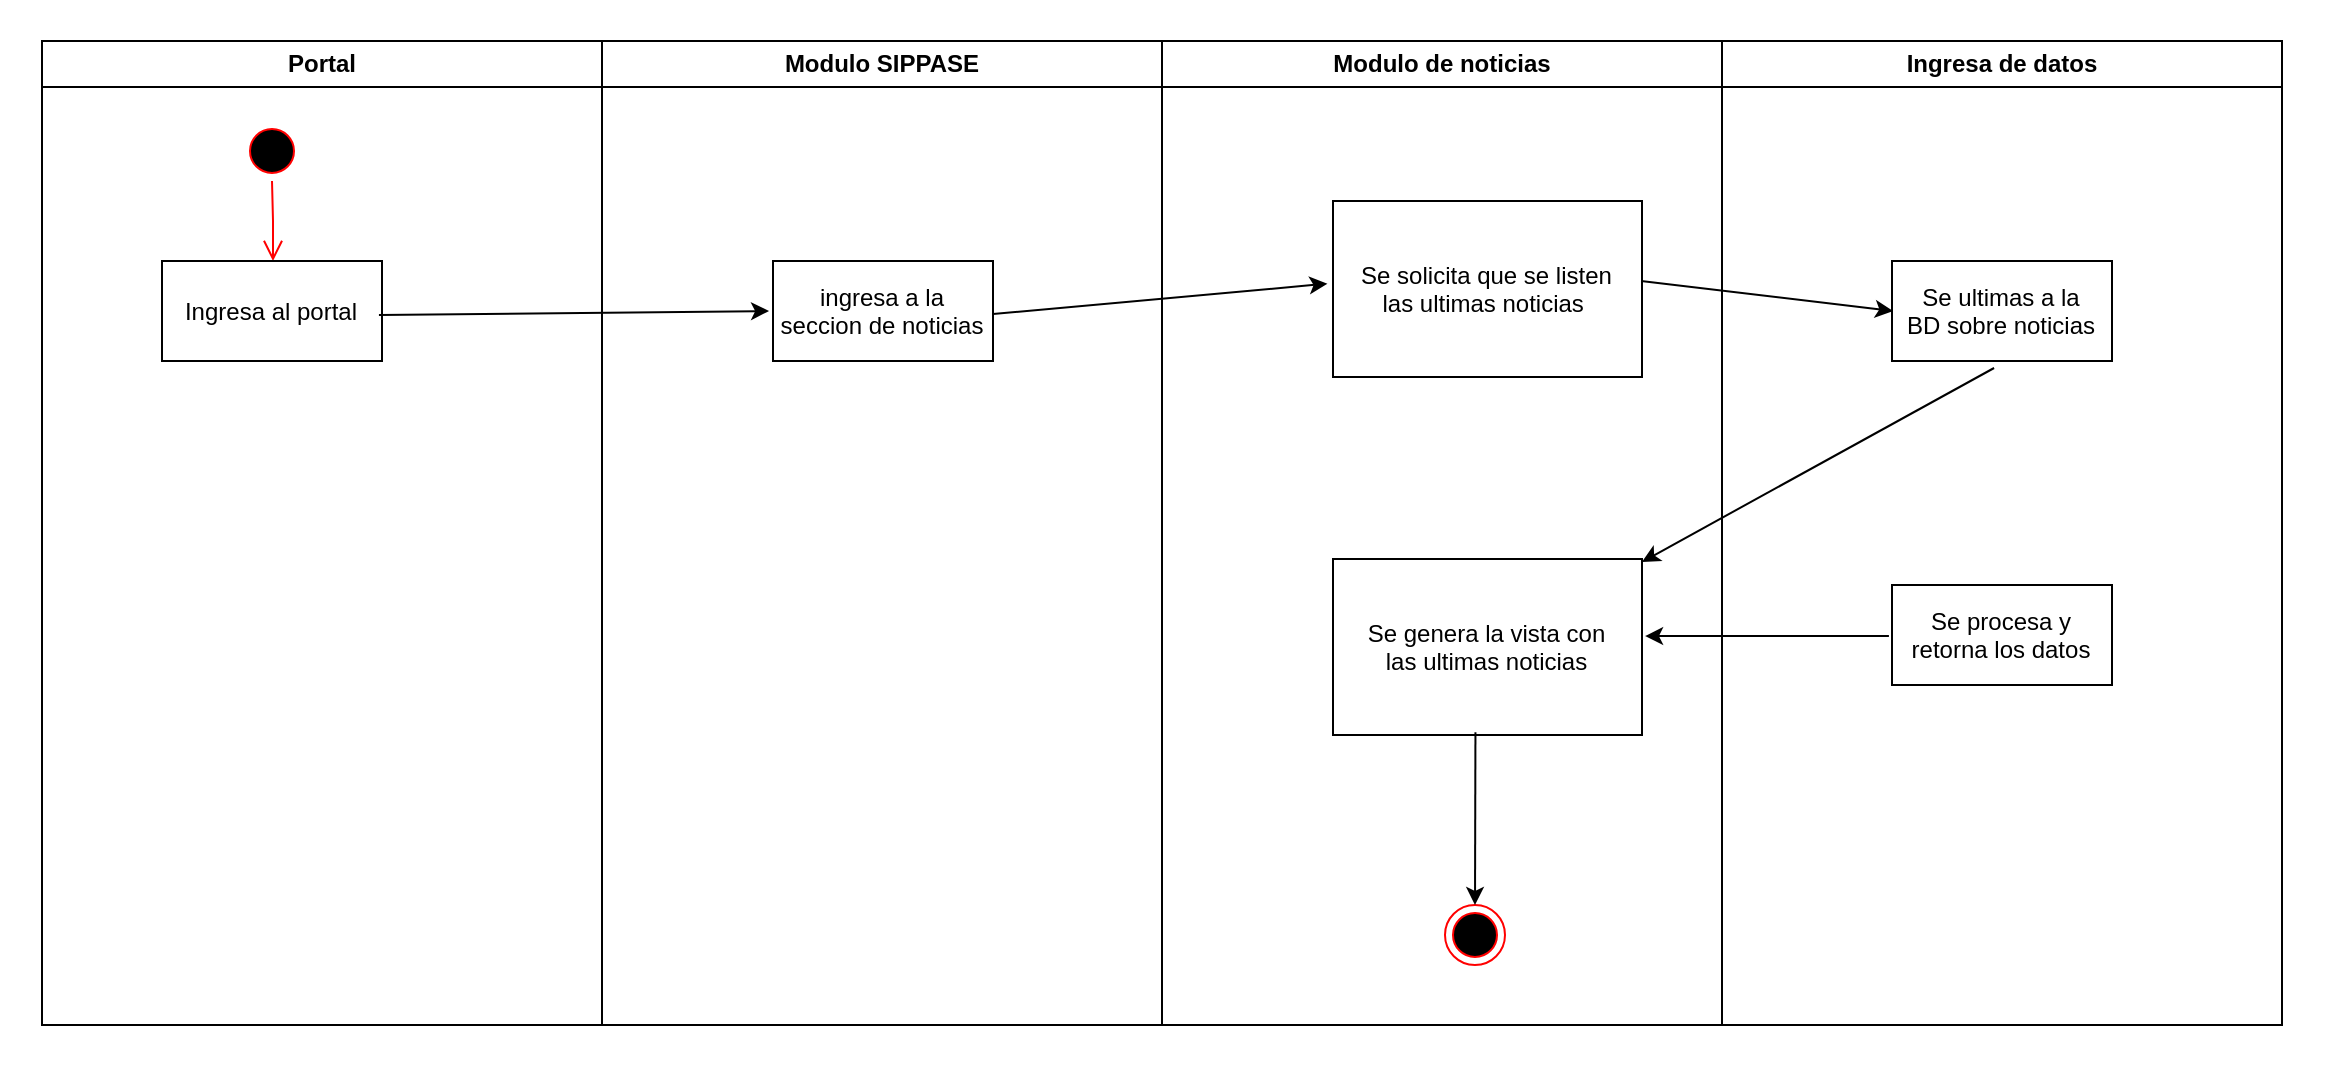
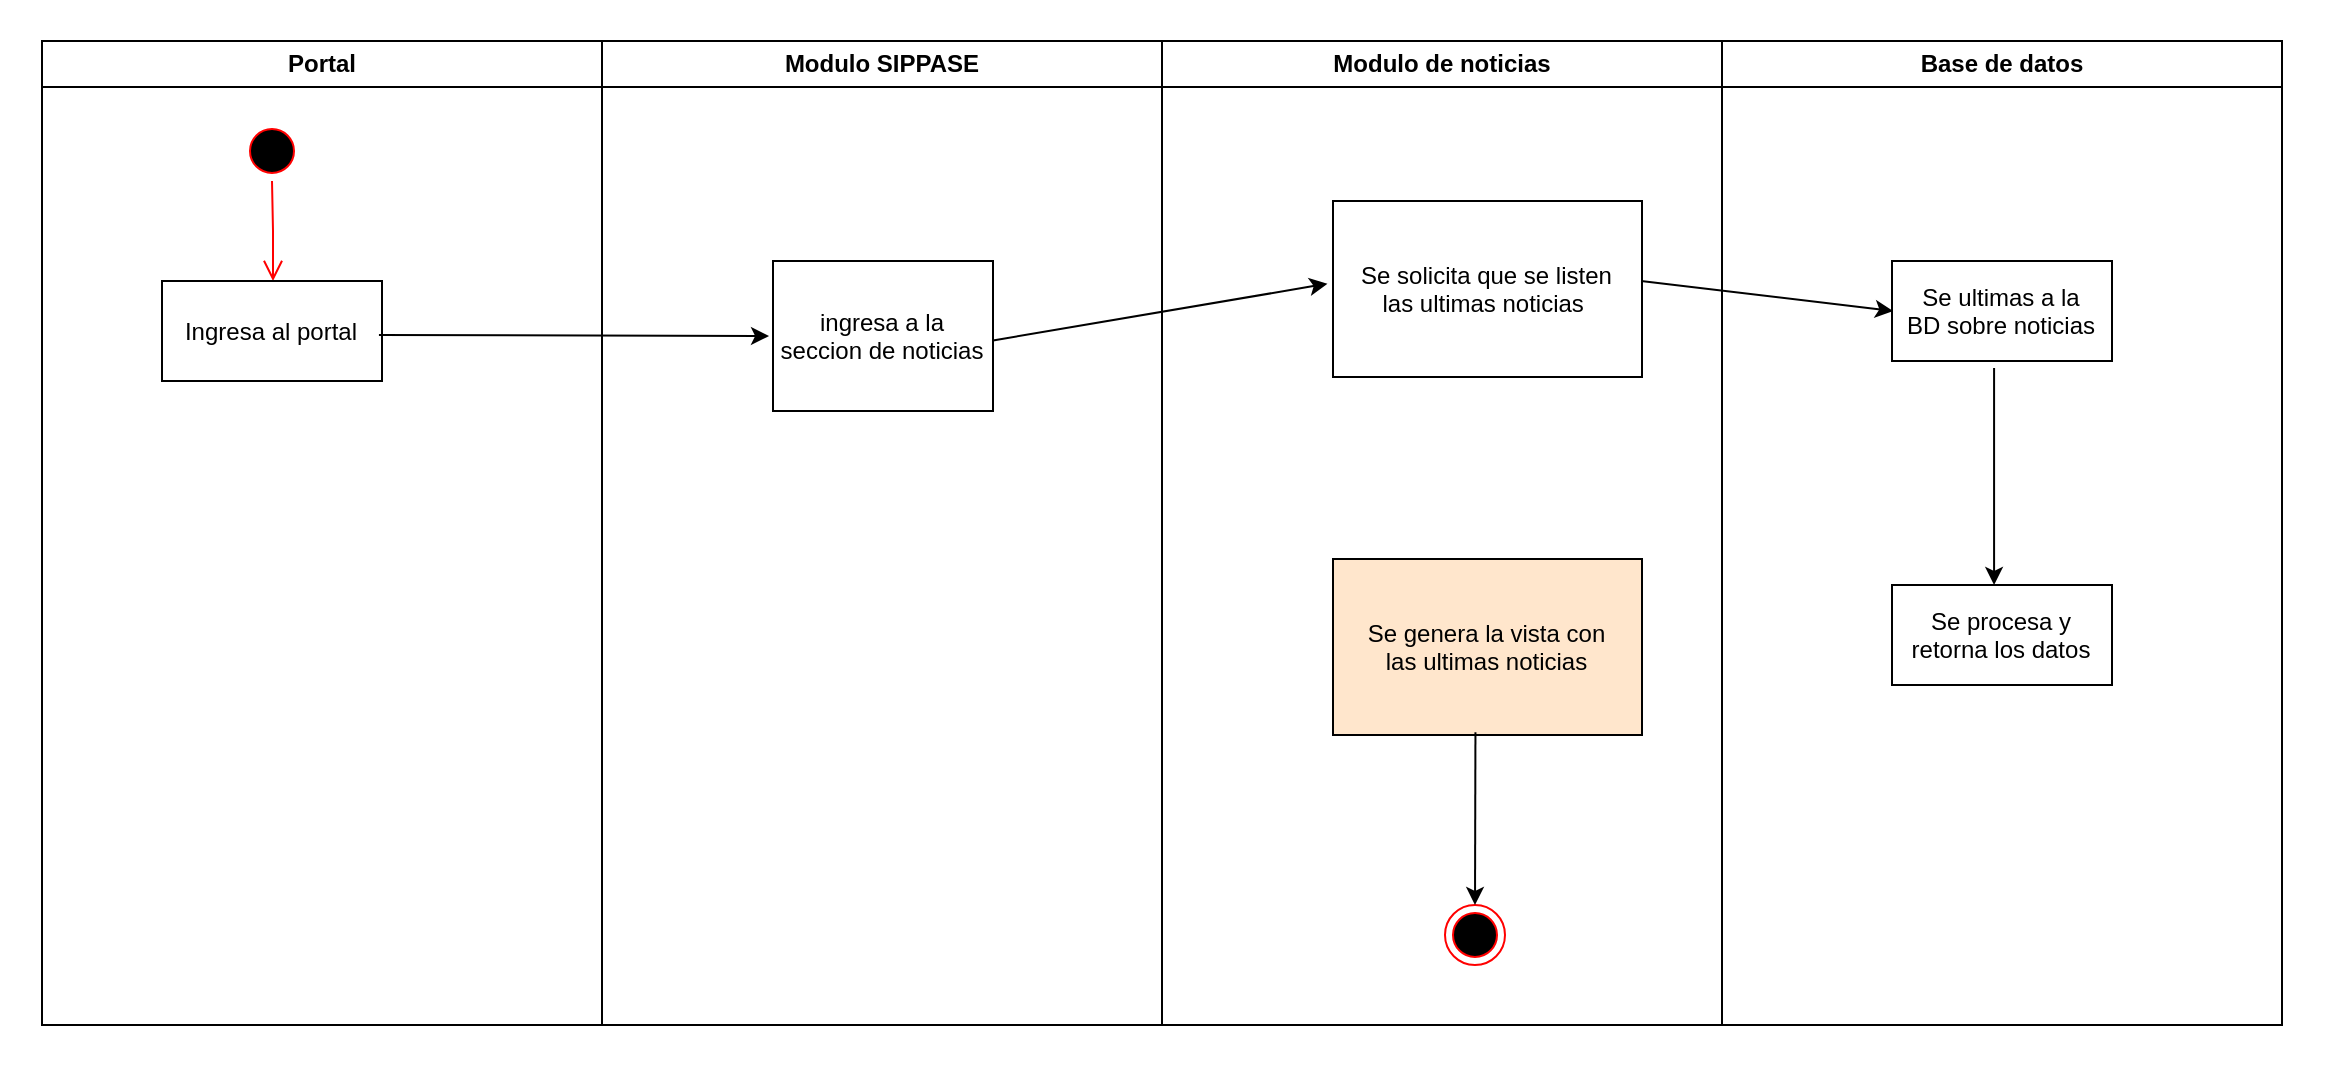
(2003, 65) -> (2003, 65)
(272, 311) -> (272, 331)
(883, 311) -> (883, 336)
(1860, 442) -> (1994, 470)
(1808, 636) -> none
(1488, 647) -> (1488, 647)
